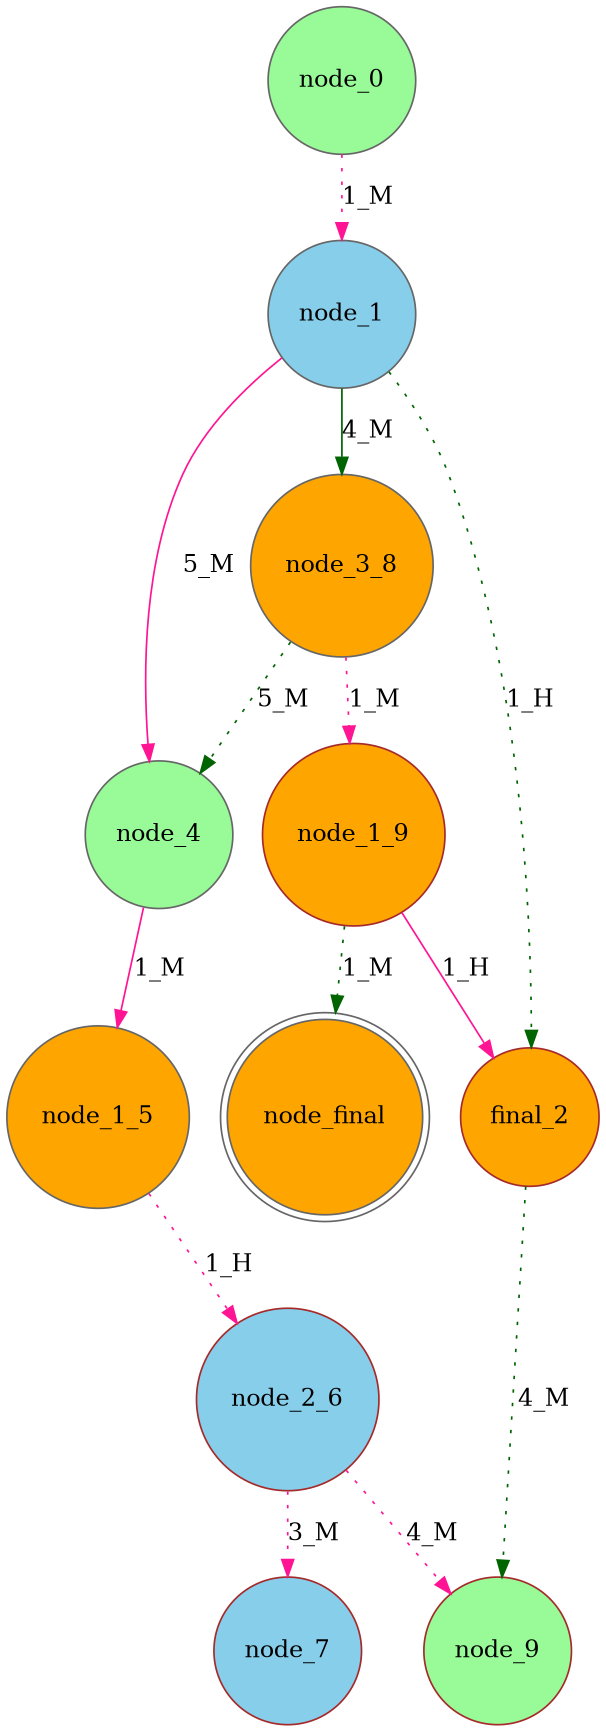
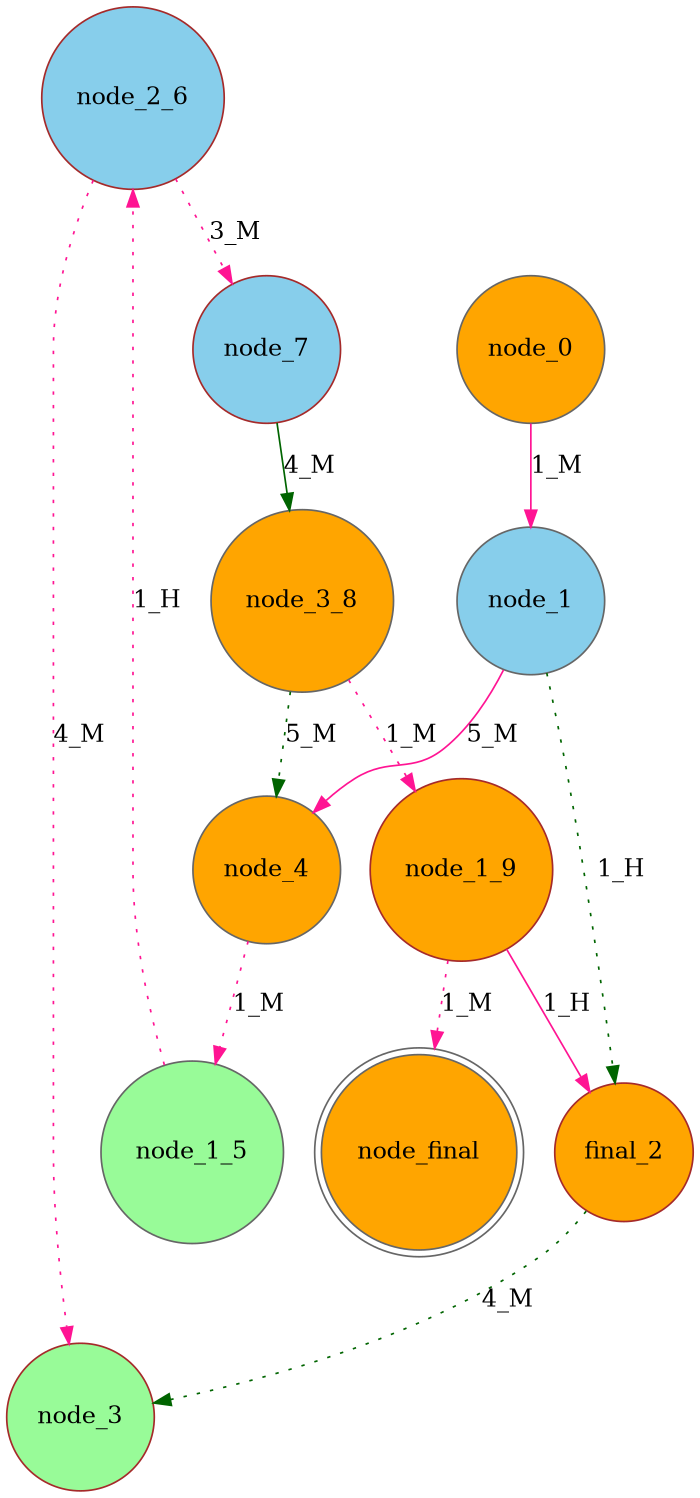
(342, 80) -> (531, 350)
(342, 189) -> (531, 467)
(342, 423) -> (282, 458)
(159, 835) -> (267, 870)
(132, 959) -> (234, 994)
(341, 961) -> (443, 996)
(98, 1117) -> (192, 1152)
(498, 1651) -> (80, 1417)
